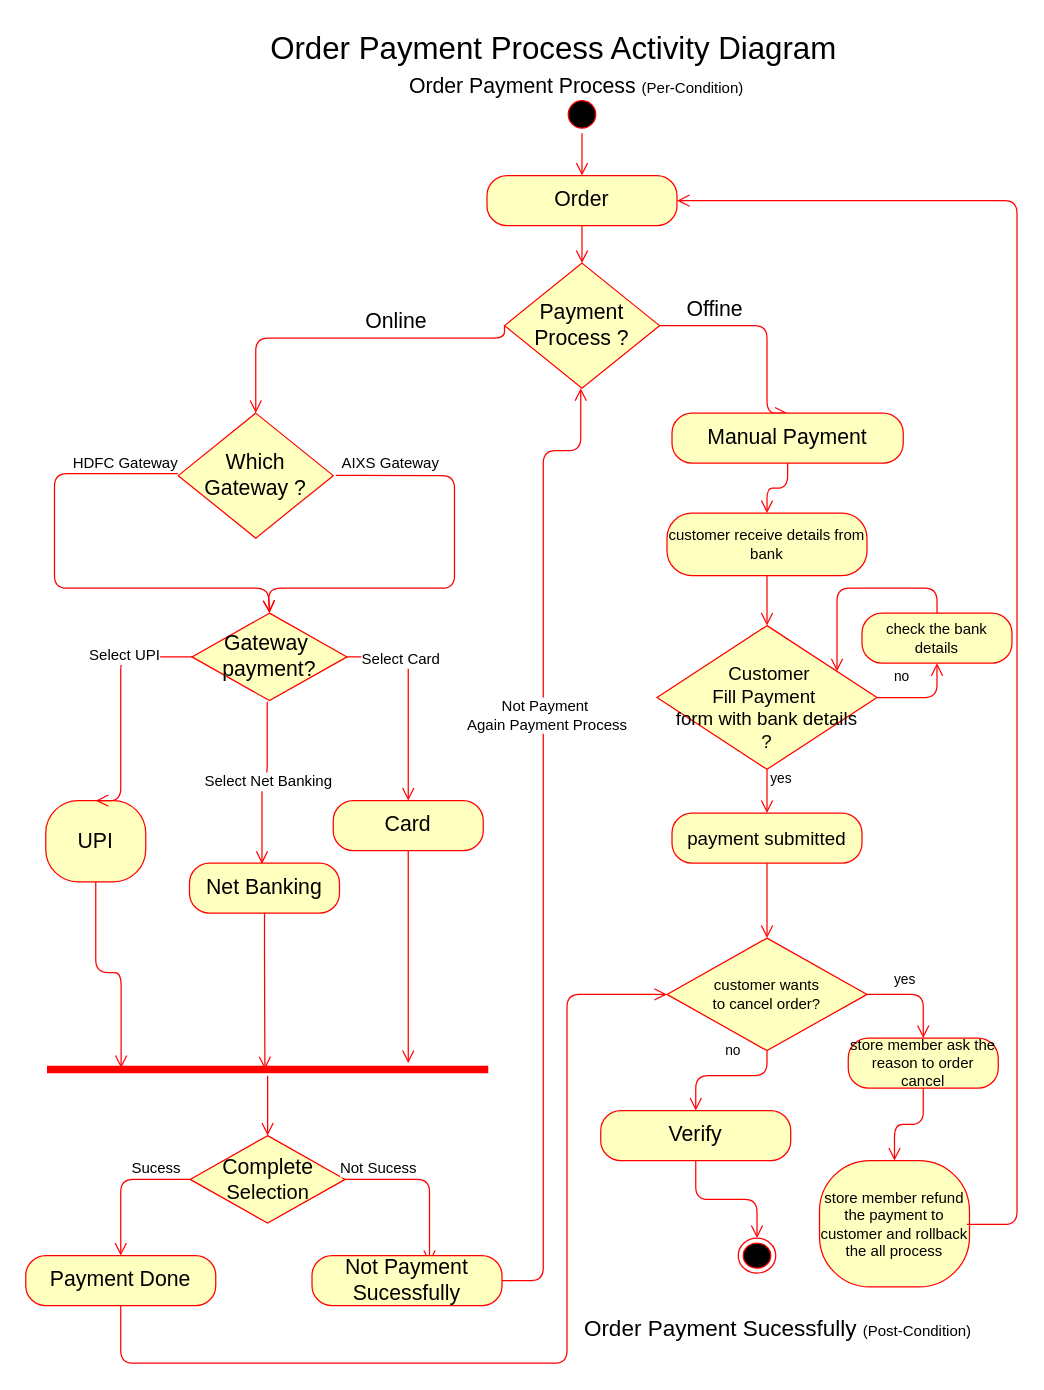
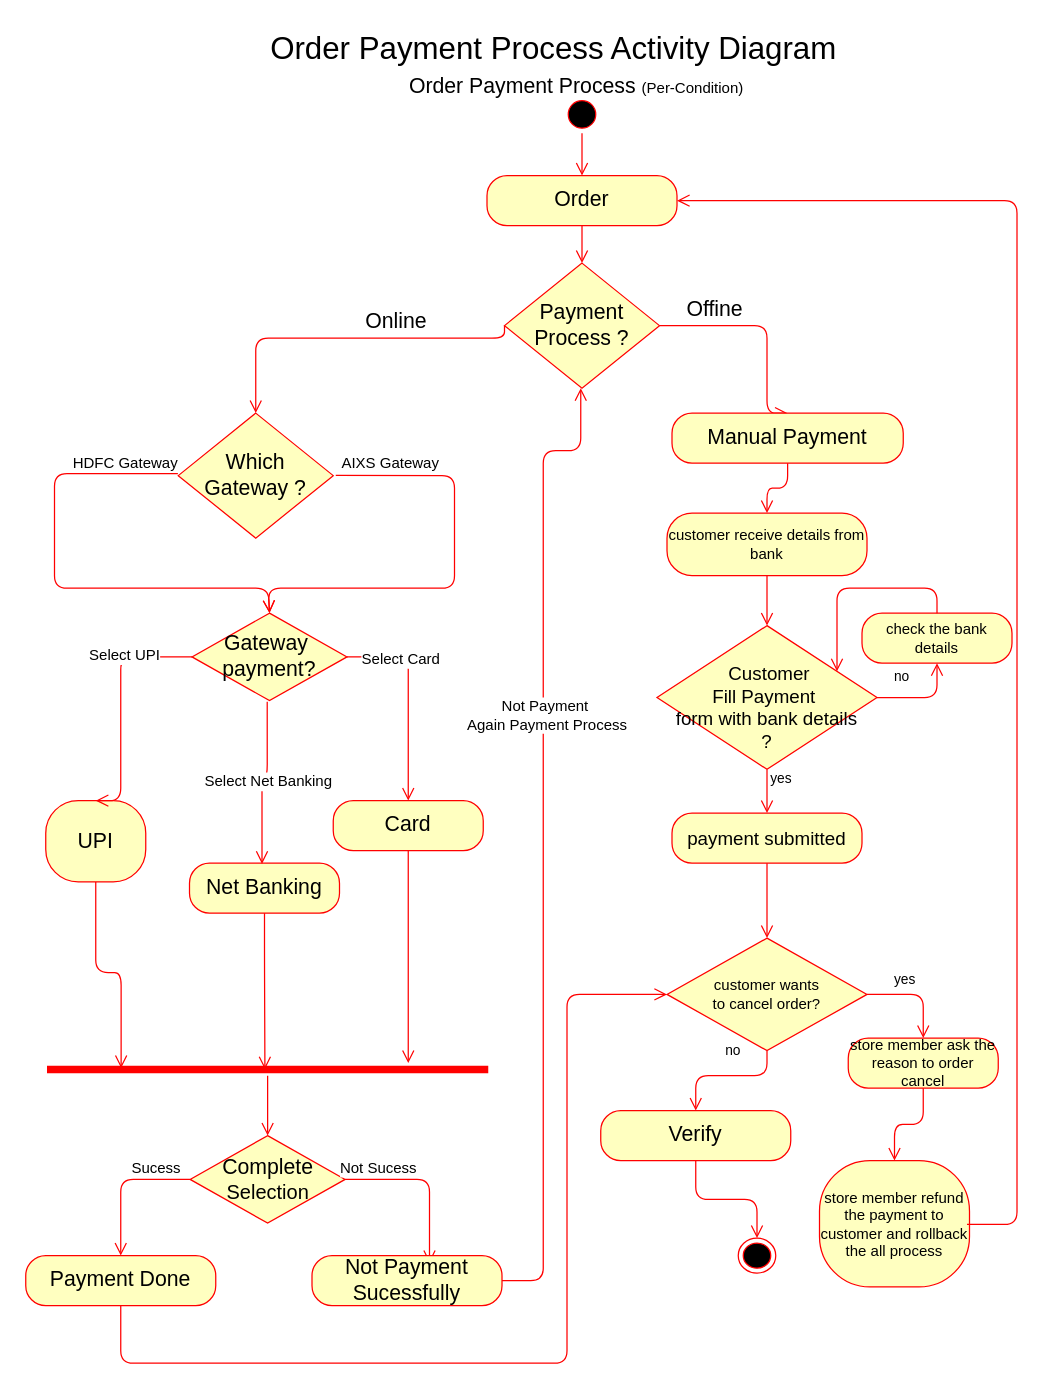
(788, 1326) -> none
